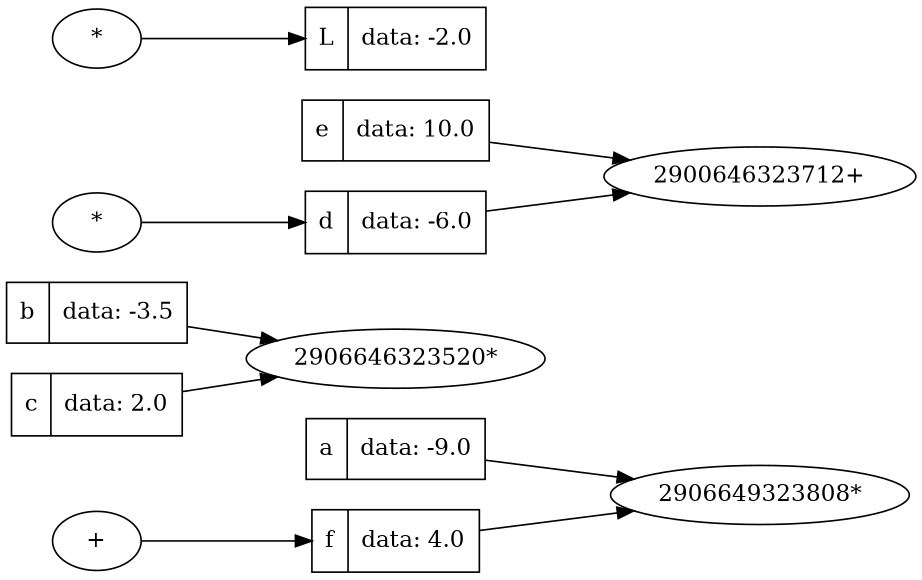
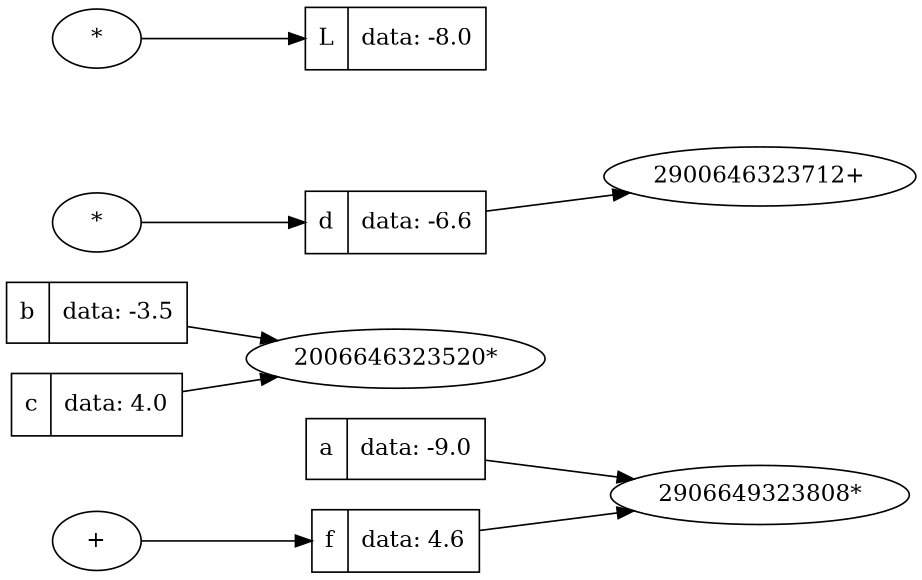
(417, 38) -> (417, 38)
(396, 131) -> none
(417, 222) -> (417, 222)
(396, 359) -> (396, 359)
(117, 404) -> (117, 404)
(414, 540) -> (414, 540)
